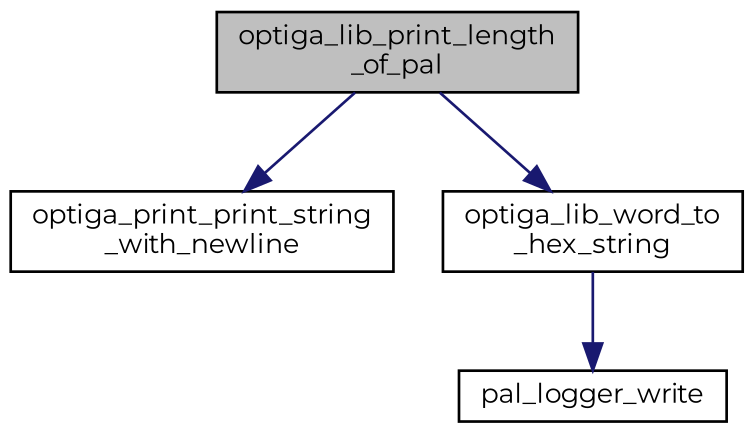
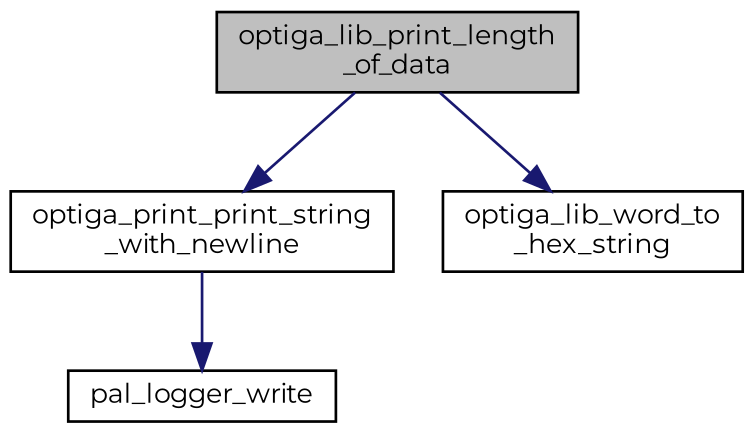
(397, 52) -> (397, 52)
(593, 307) -> (202, 307)
